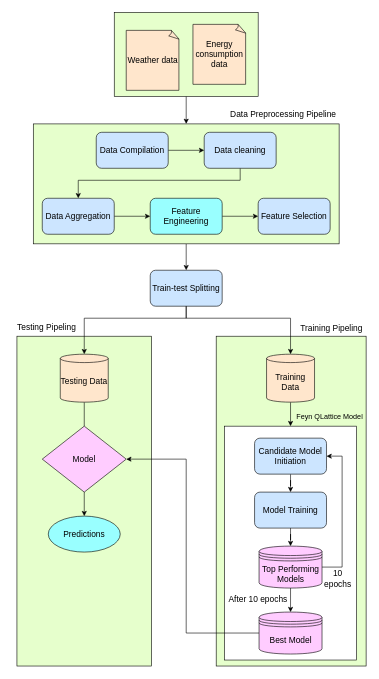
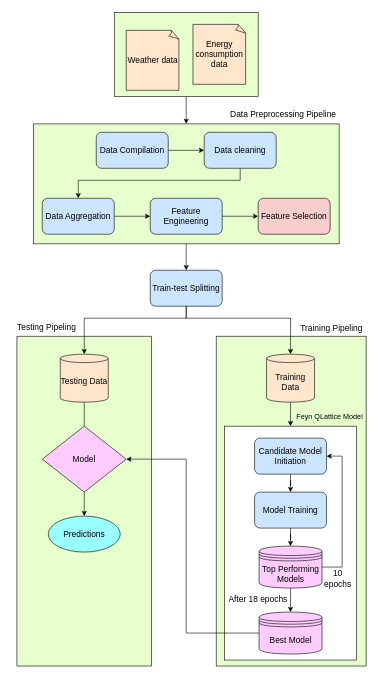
(186, 216) -> (186, 216)
(294, 216) -> (294, 216)
(258, 600) -> (258, 600)
